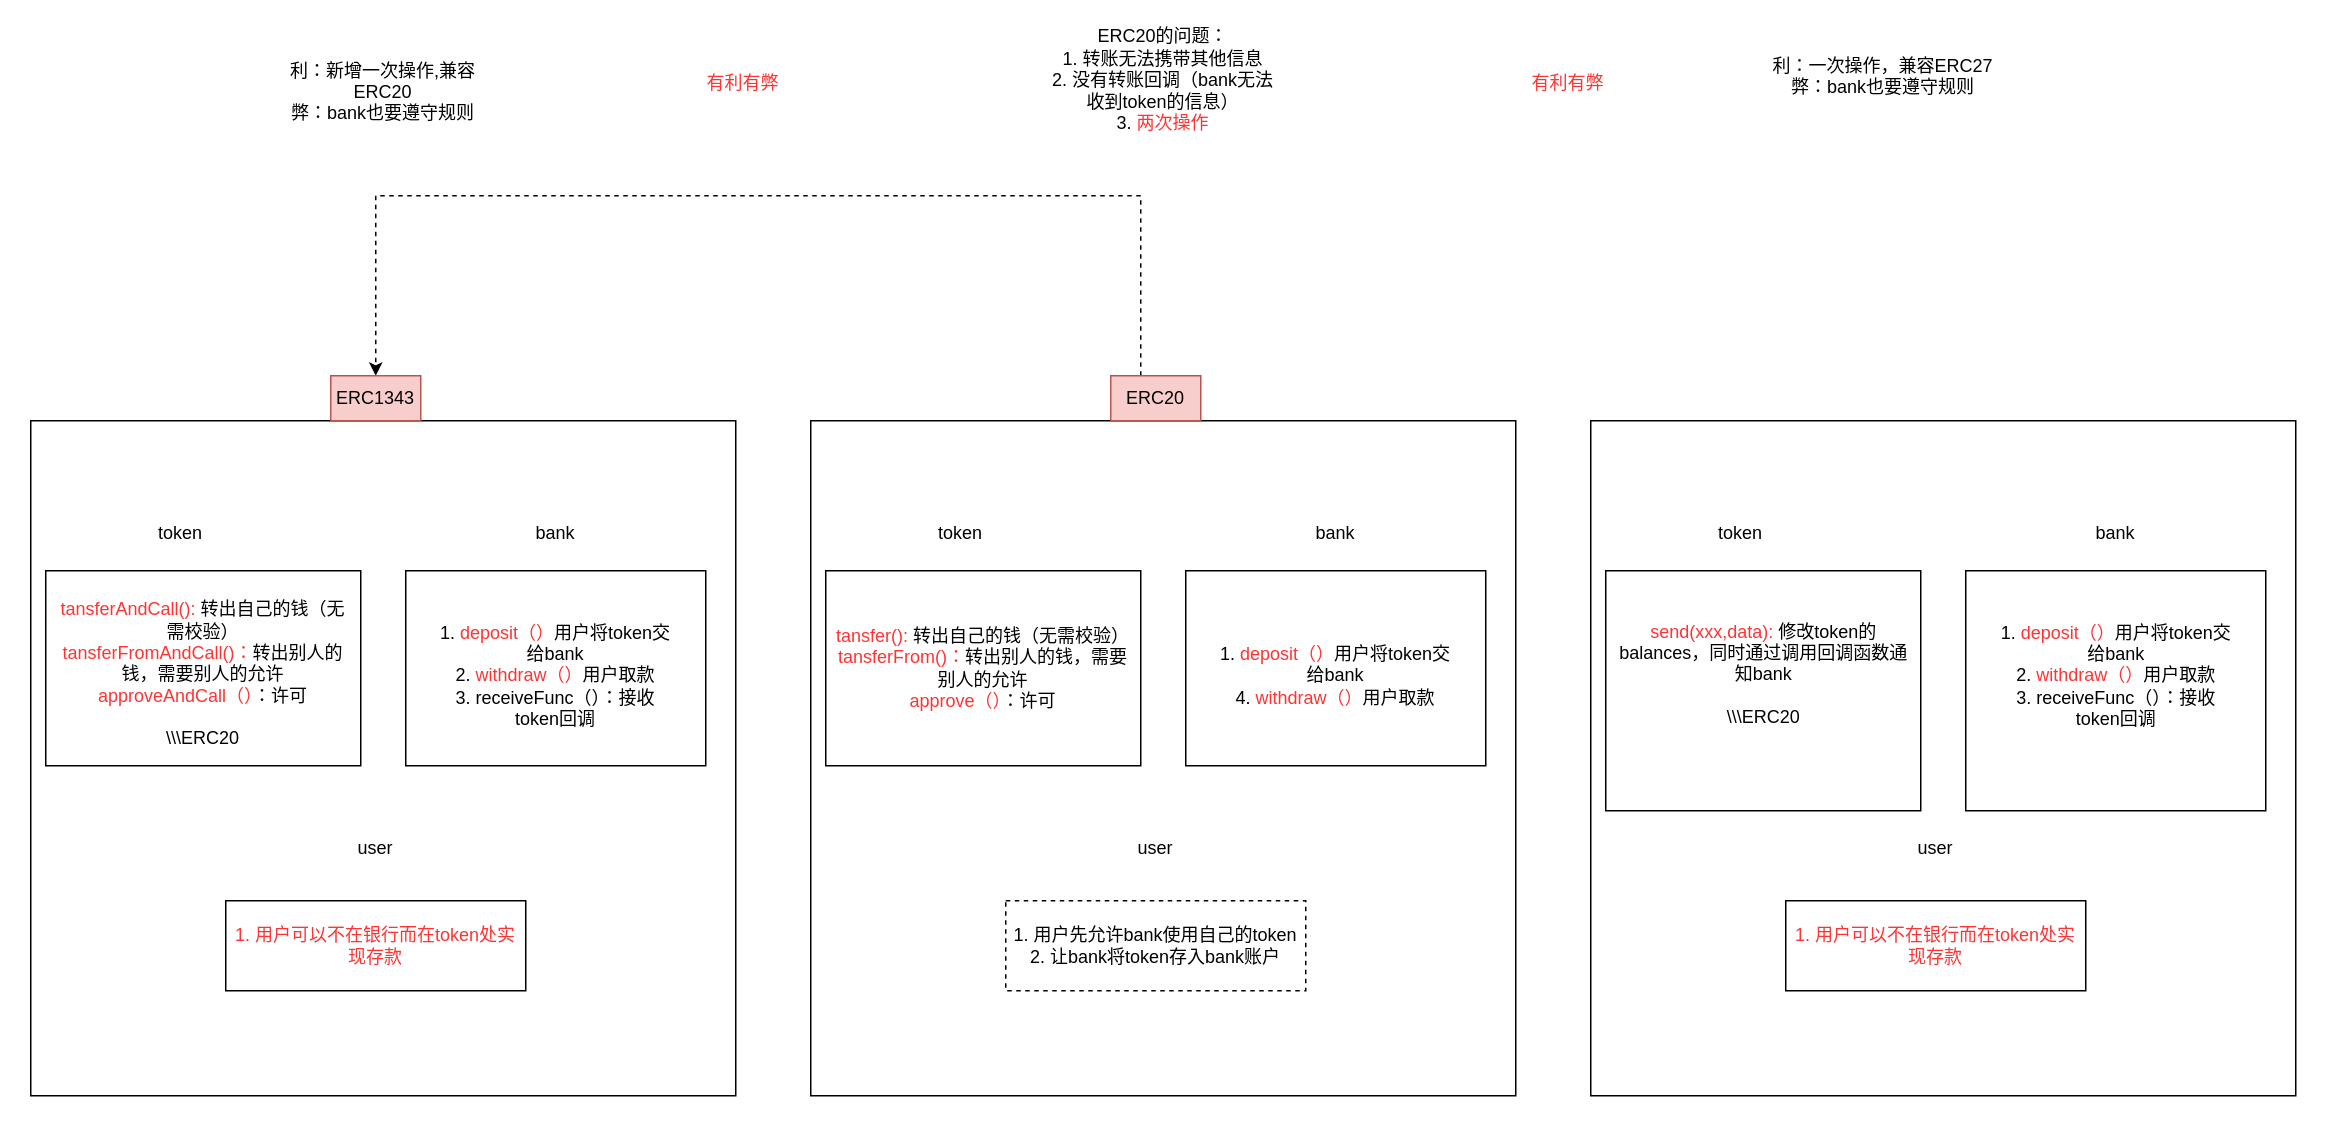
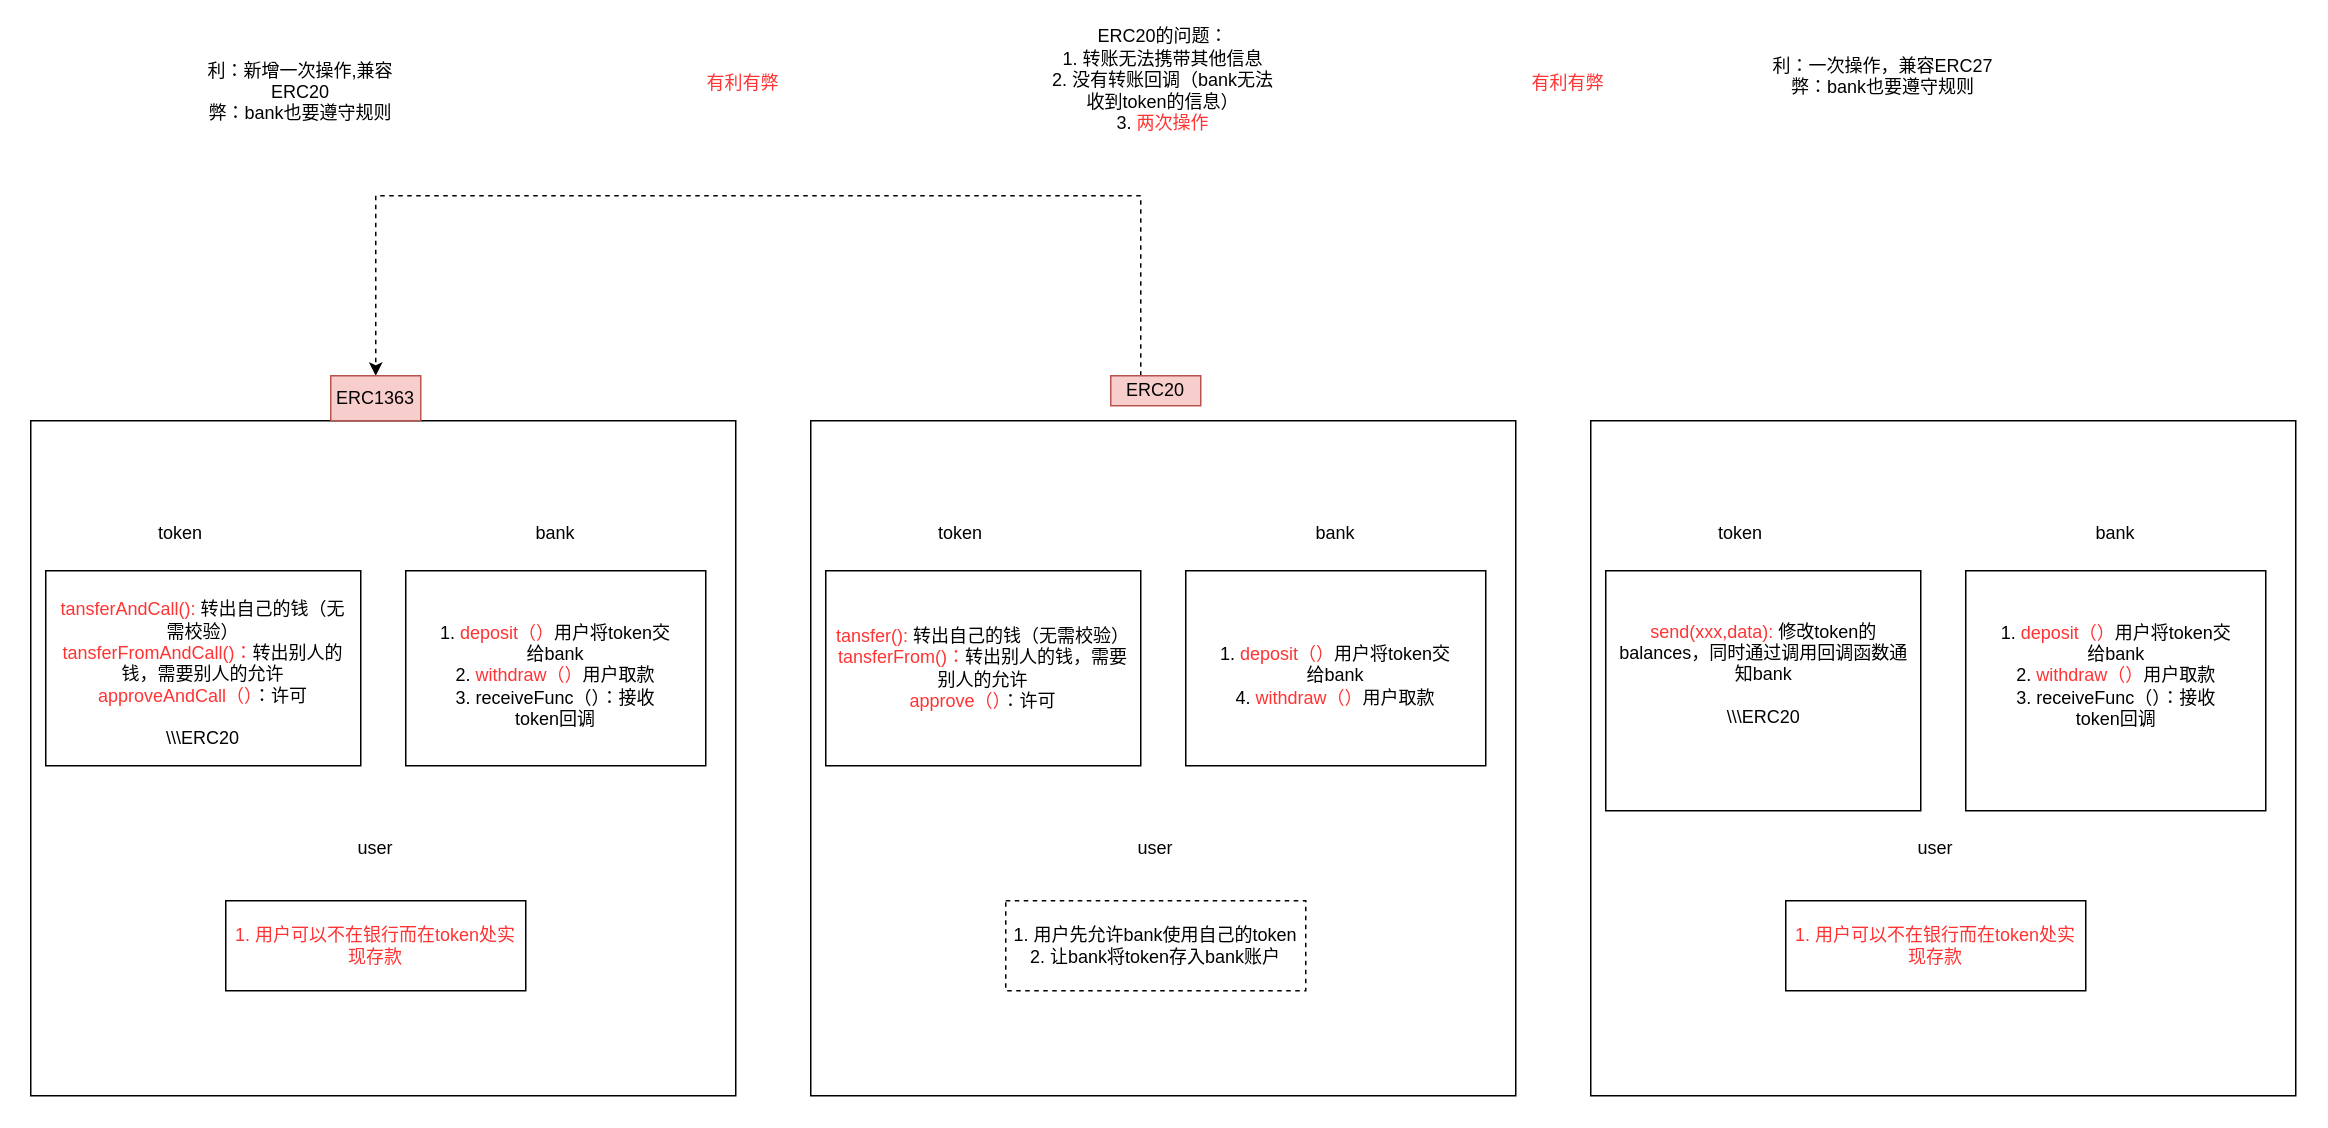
(383, 113) -> (301, 113)
(376, 398) -> (376, 398)
(1156, 398) -> (1156, 391)
